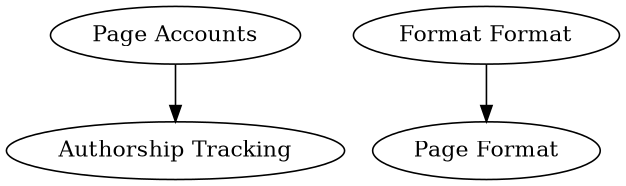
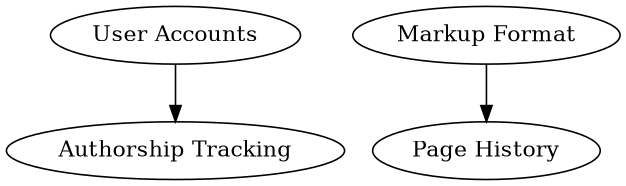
(176, 35) -> (176, 35)
(486, 35) -> (486, 35)
(486, 151) -> (486, 151)
